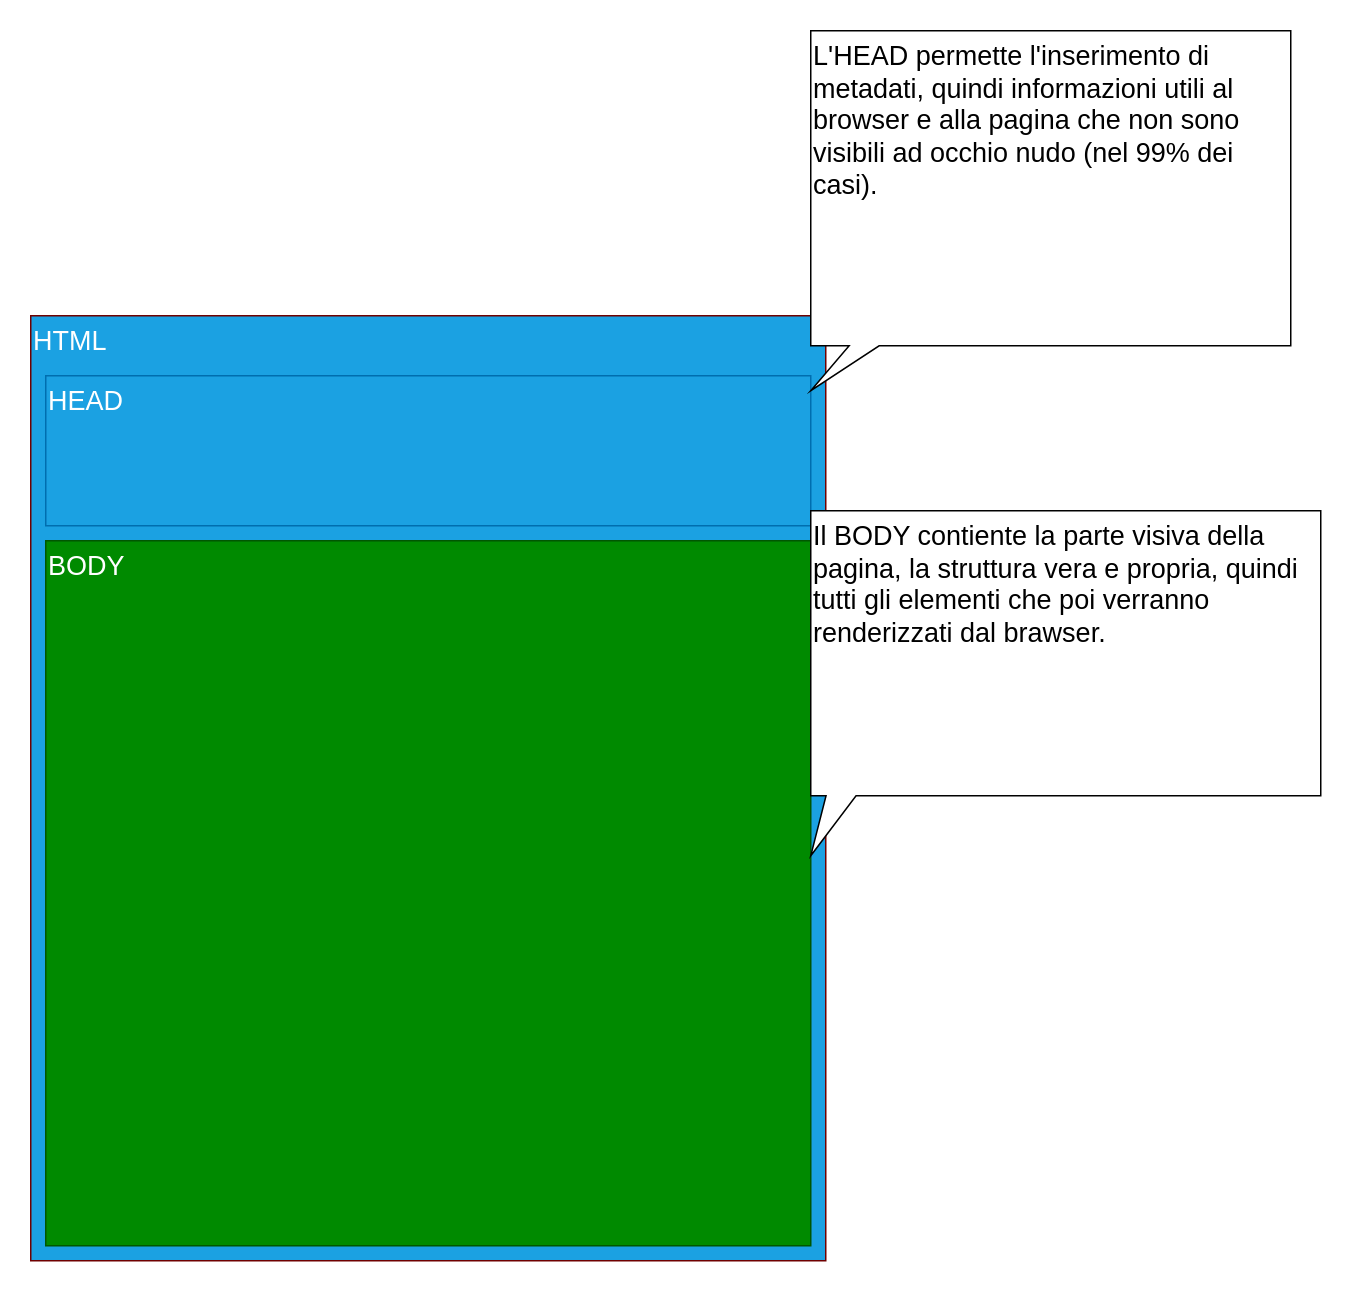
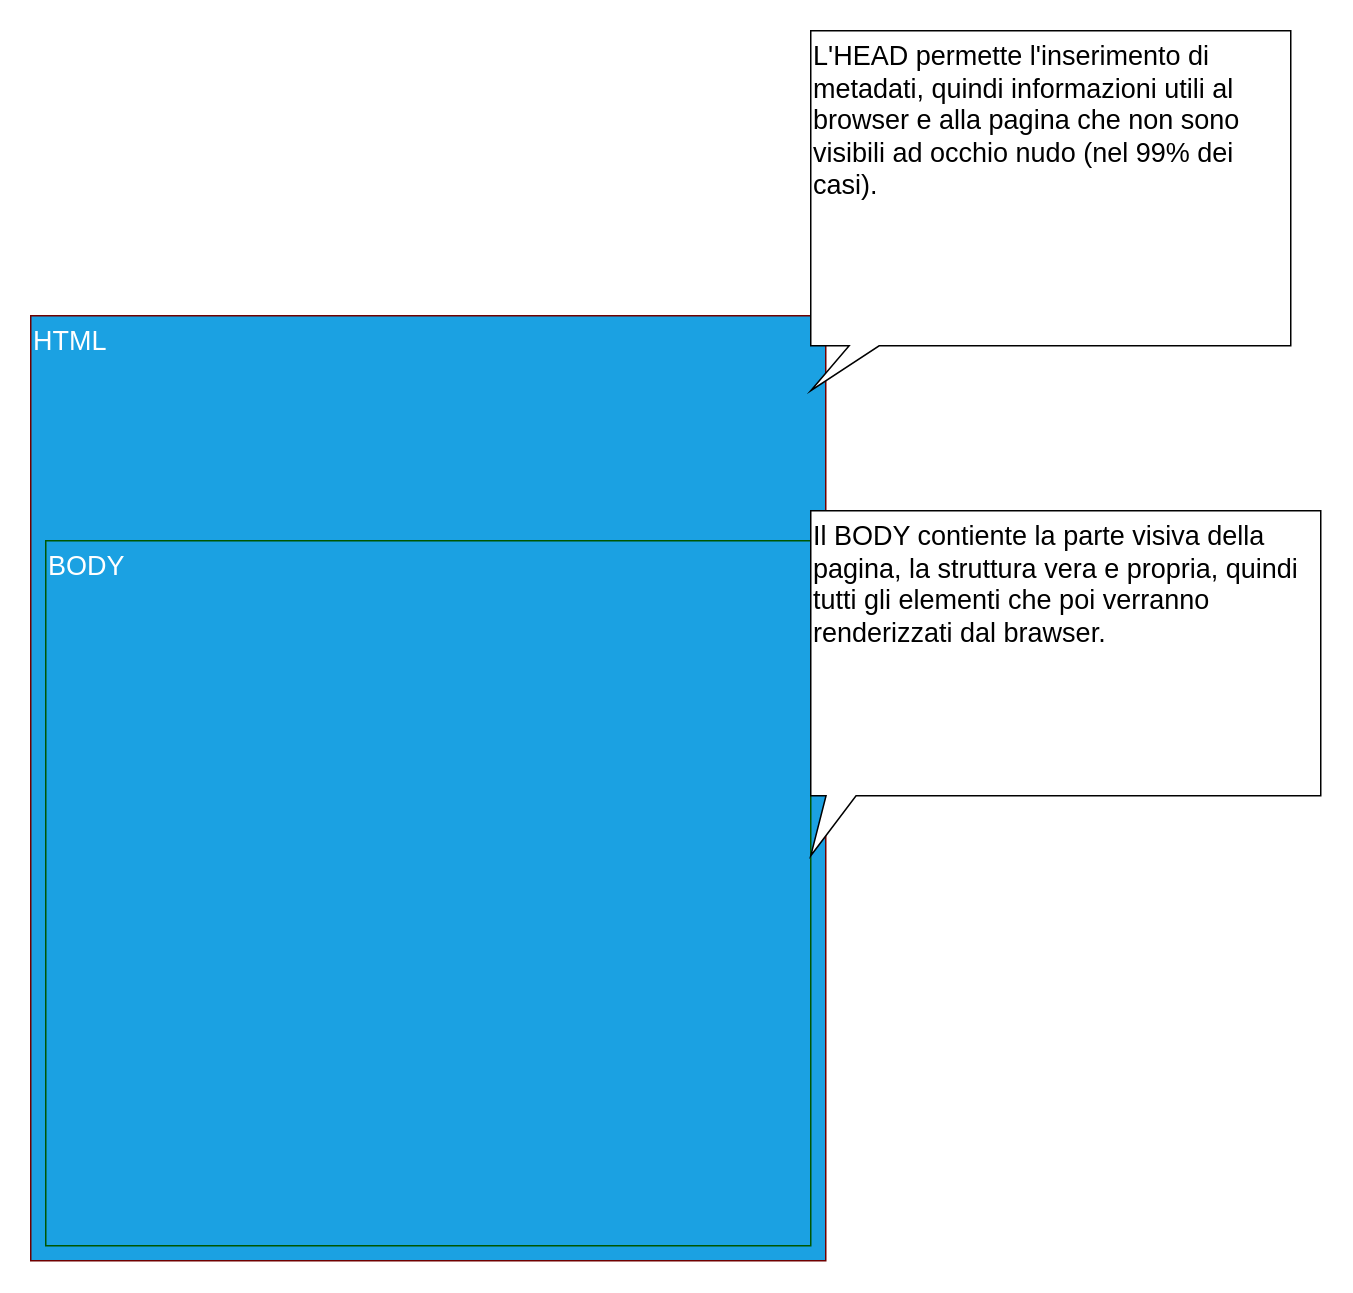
(428, 451) -> none
(428, 893) -> (428, 893)
